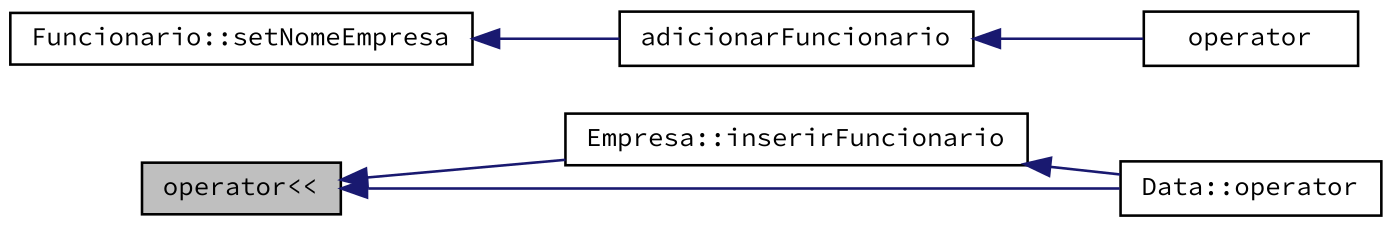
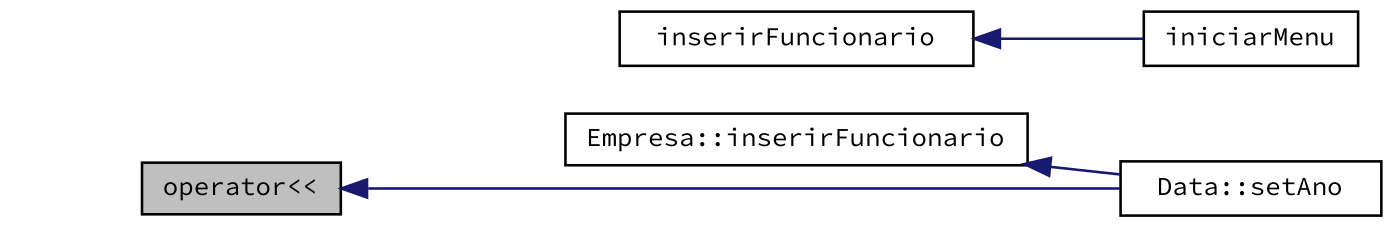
(241, 39) -> none
(797, 39) -> (797, 39)
(1251, 39) -> (1251, 39)
(466, 169) -> none
(1251, 188) -> (1251, 188)
